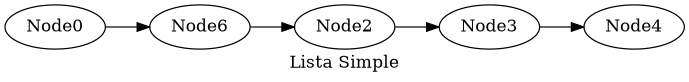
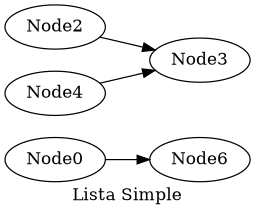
(266, 27) -> none
(556, 27) -> (121, 78)
